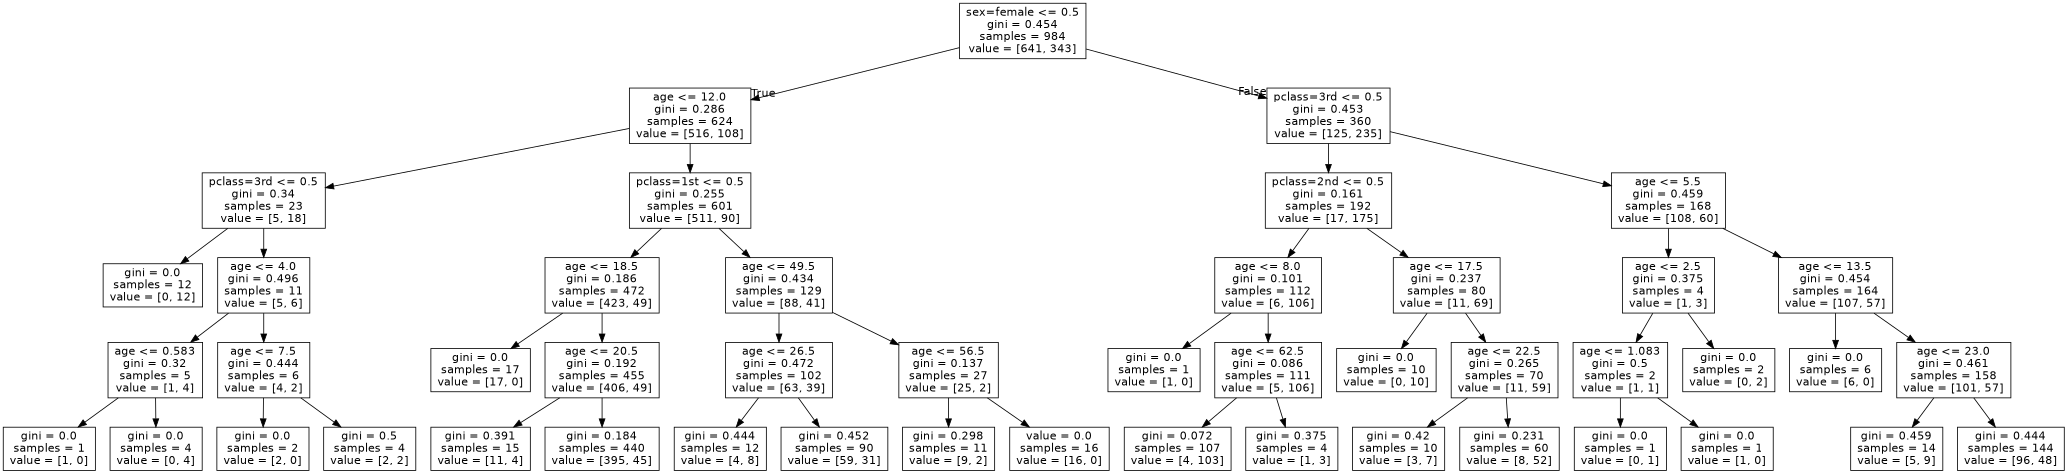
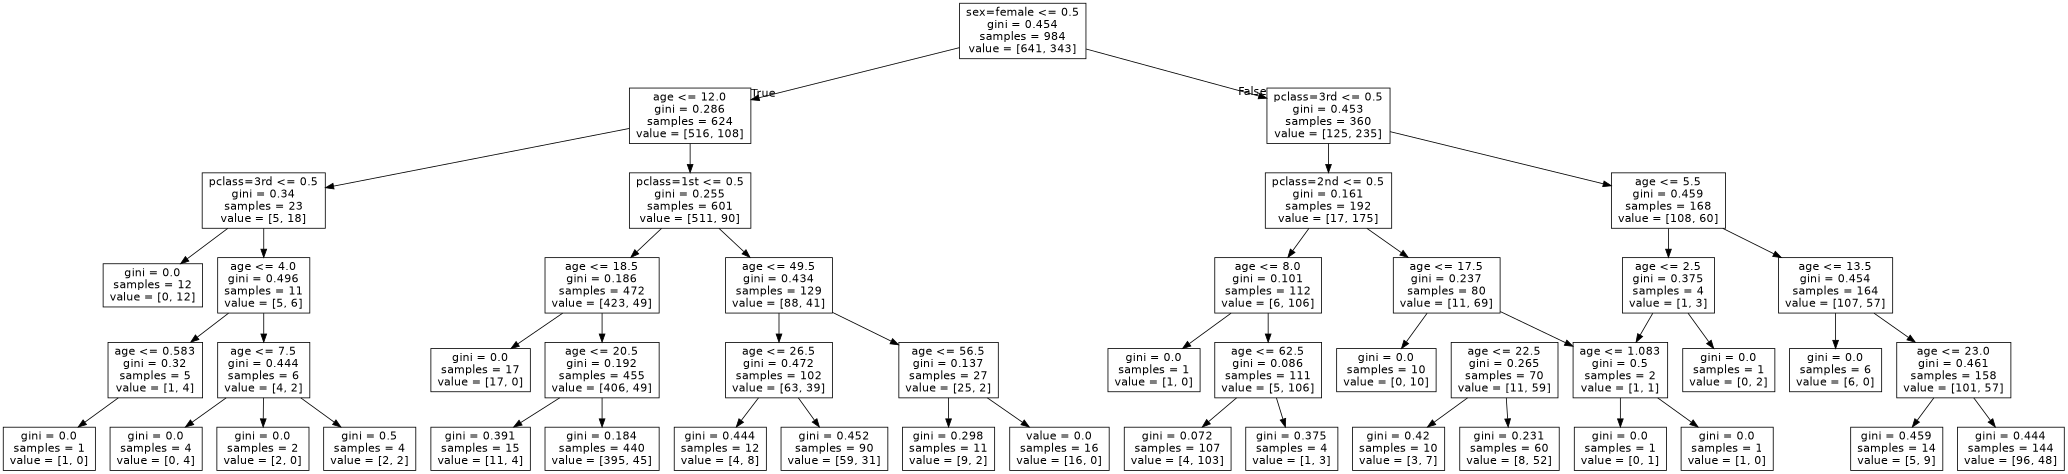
(1473, 324) -> (1533, 327)
(1729, 370) -> (1729, 370)
(156, 408) -> (209, 410)
